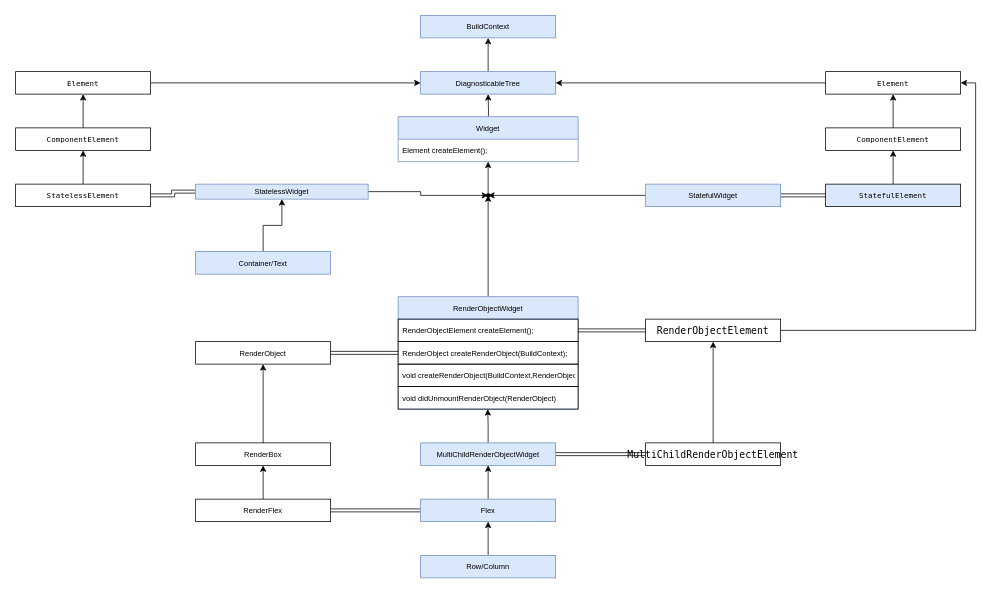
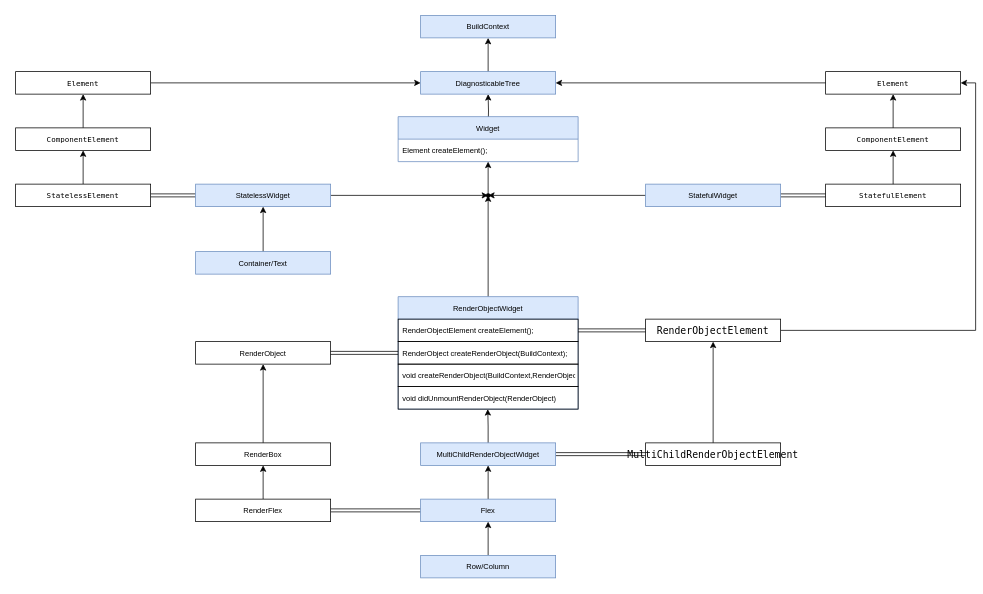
(282, 192) -> (263, 195)
(893, 195) -> (893, 195)
